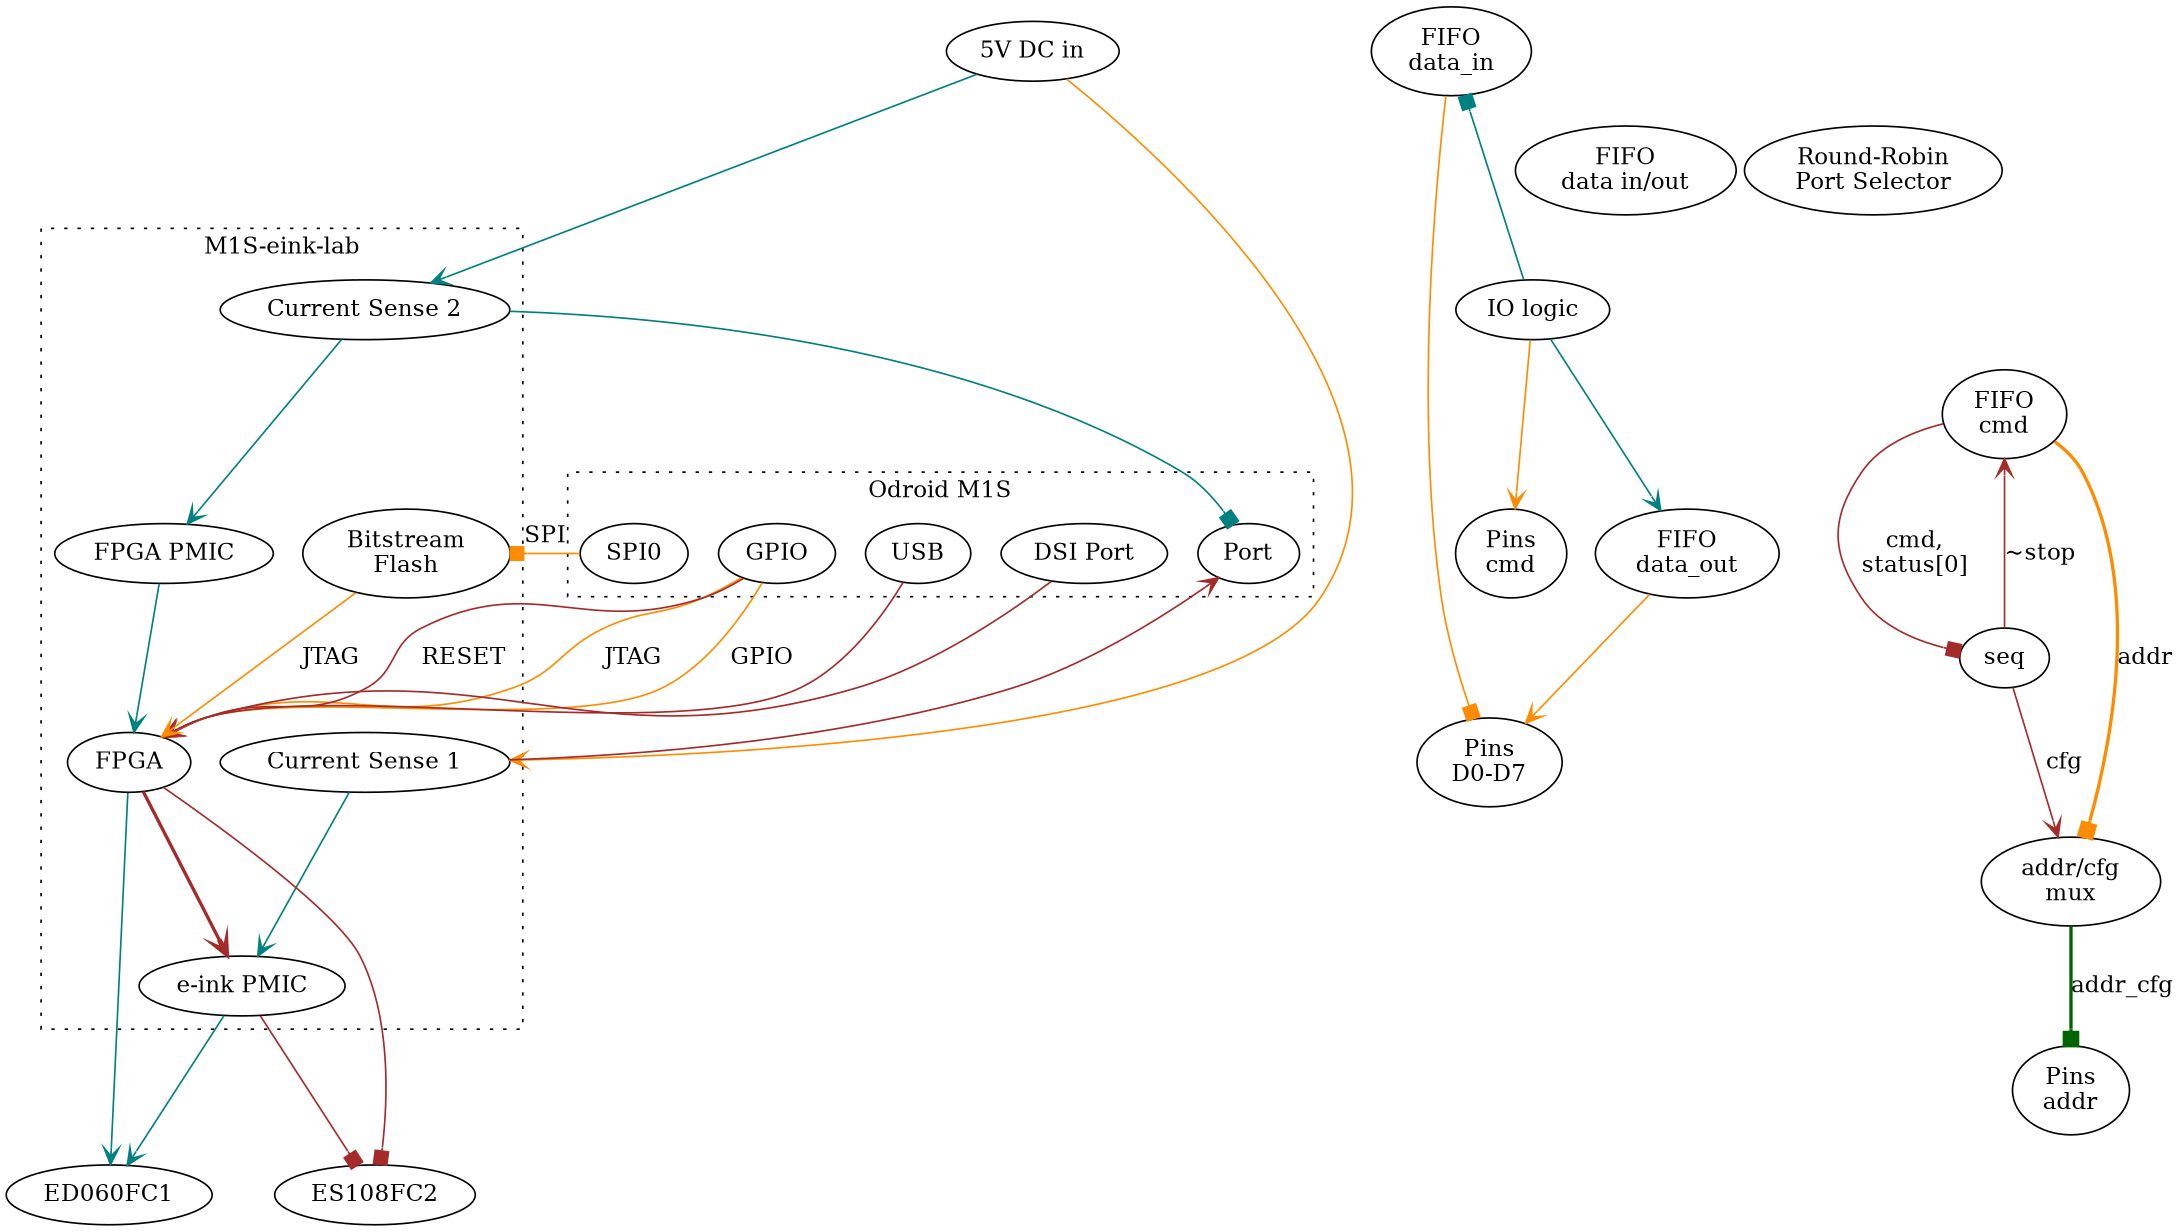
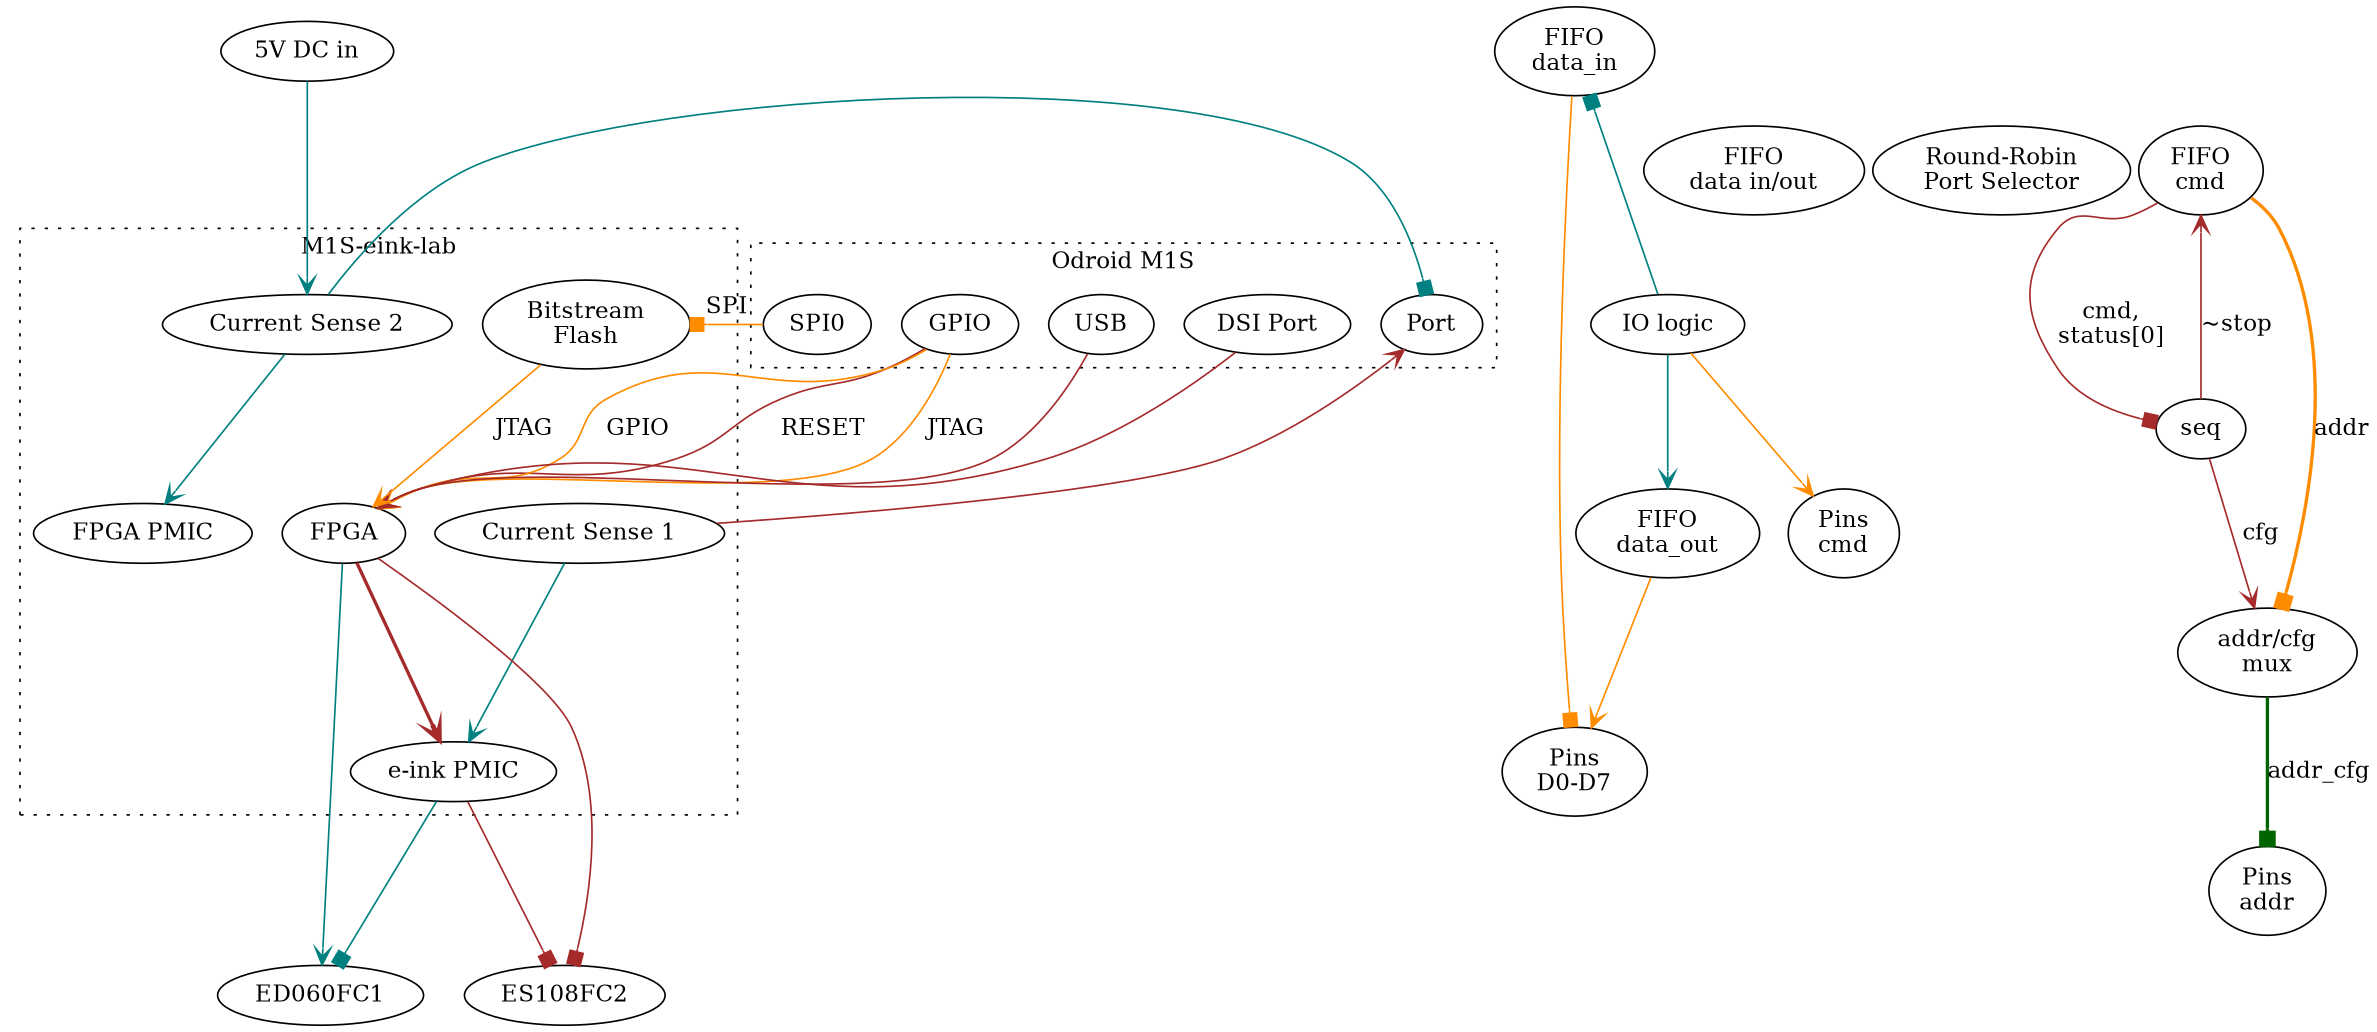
(148, 650) -> none
(1241, 656) -> none
(180, 1083) -> (392, 876)
